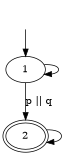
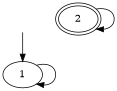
(26, 98) -> none
